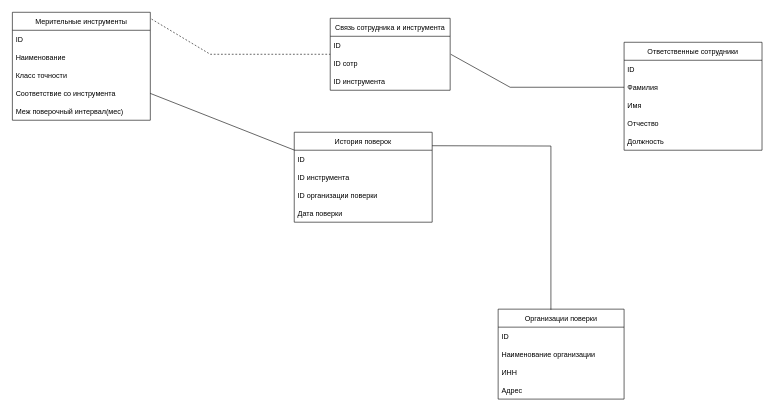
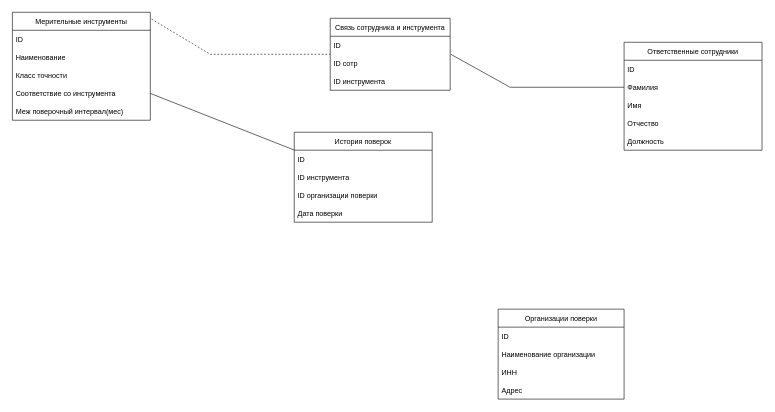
(551, 169) -> none
